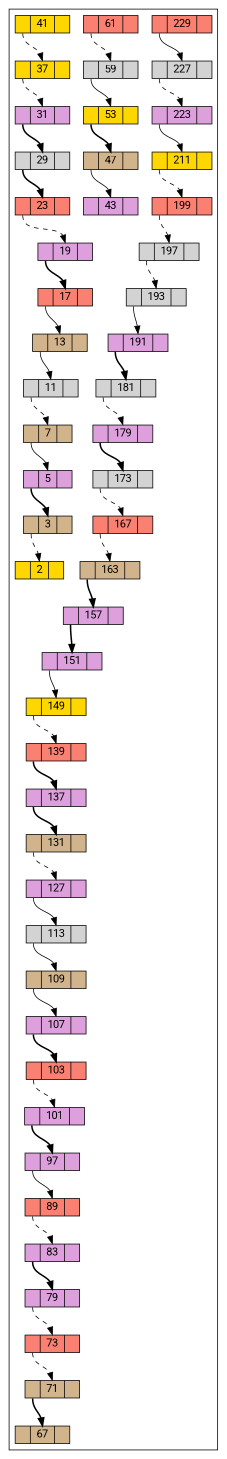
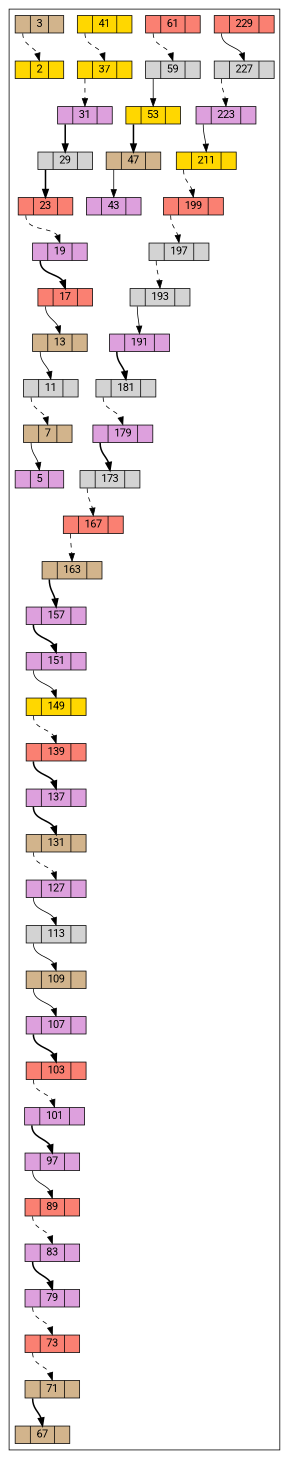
(36, 500) -> none
